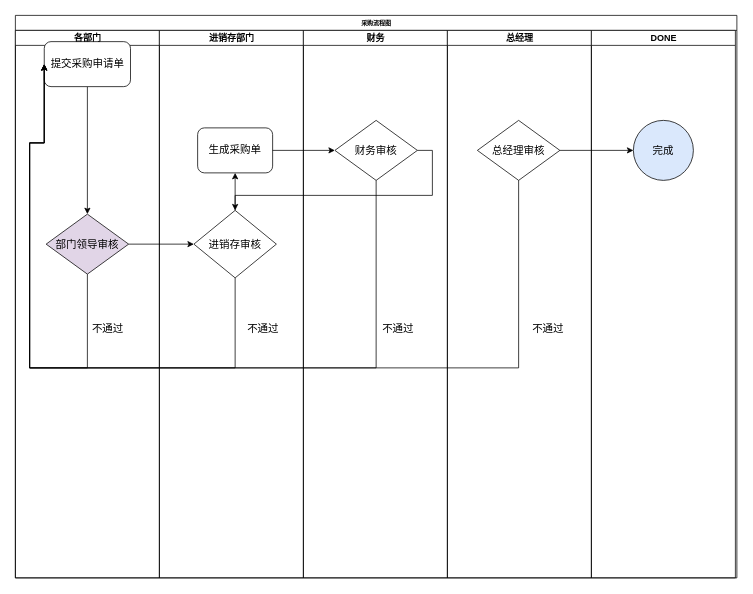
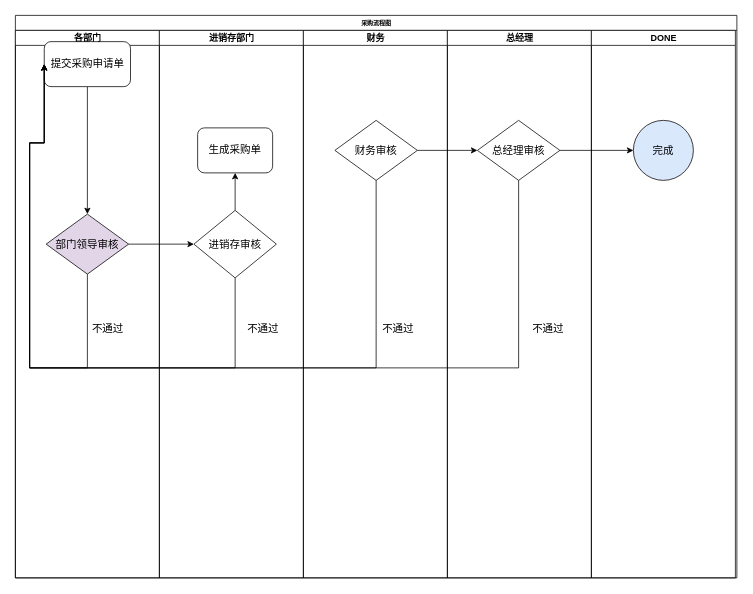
(301, 150) -> none
(358, 195) -> (452, 150)
